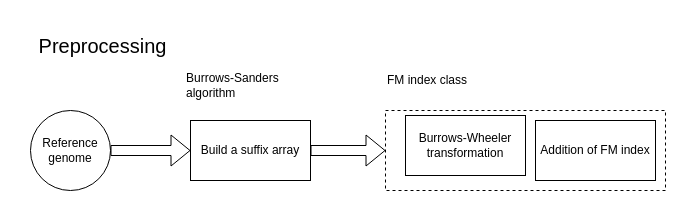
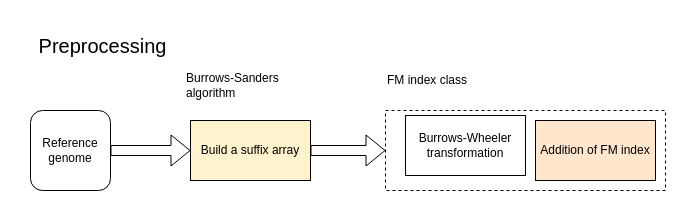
(71, 151) -> (71, 151)
(251, 151) -> (251, 151)
(596, 151) -> (596, 151)
